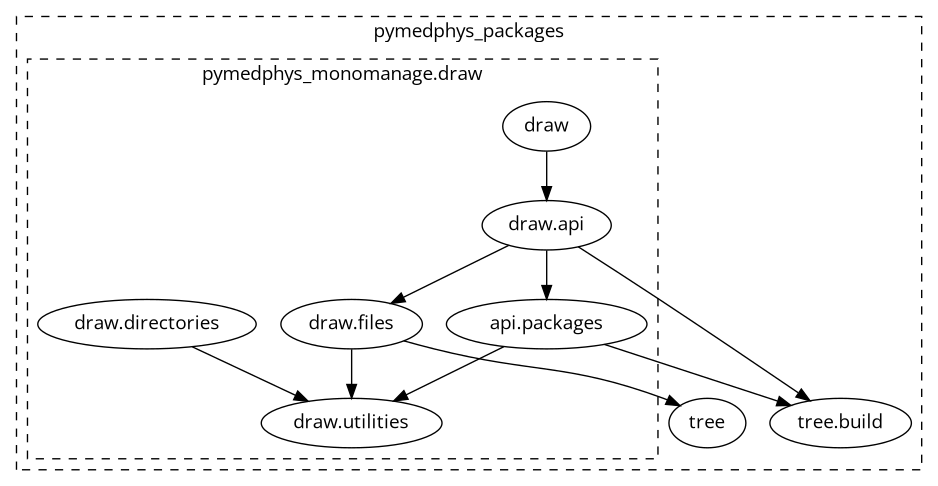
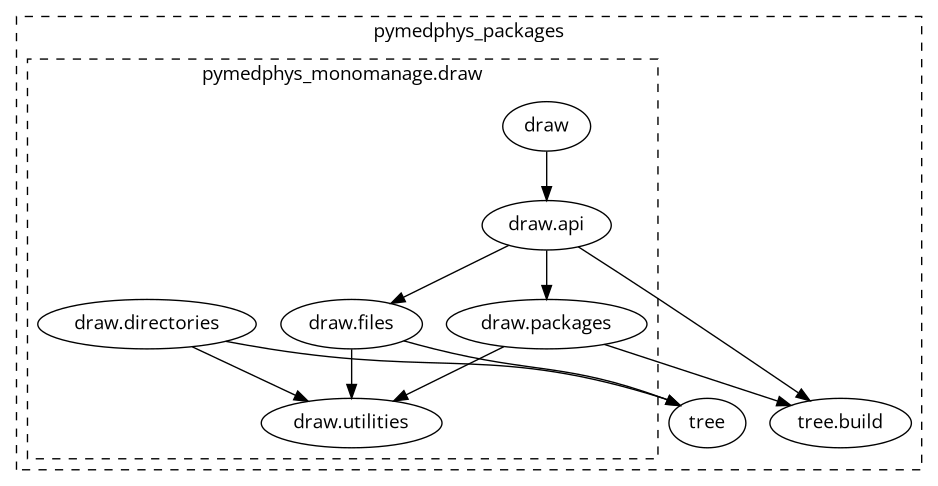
(547, 324) -> (547, 324)
none -> (448, 363)
